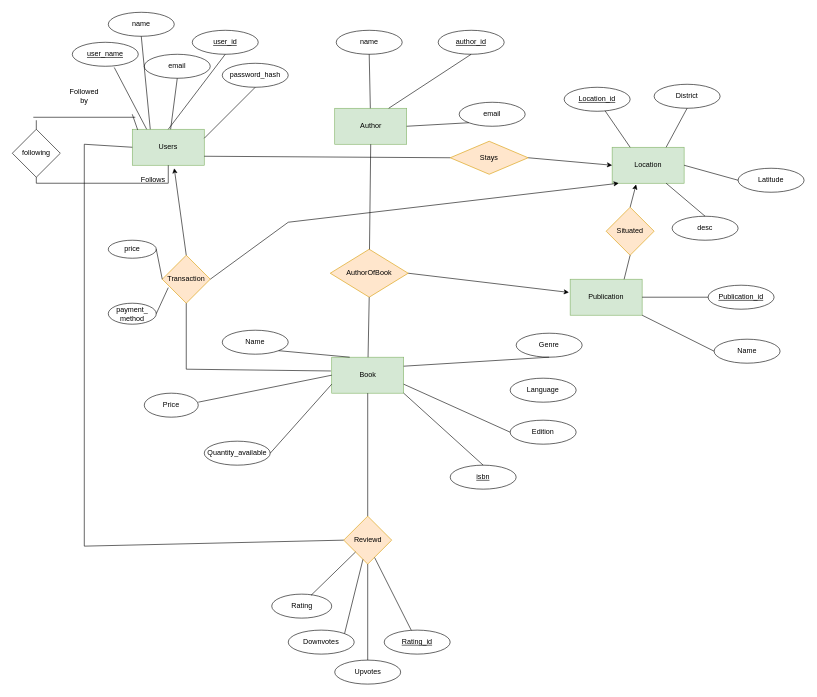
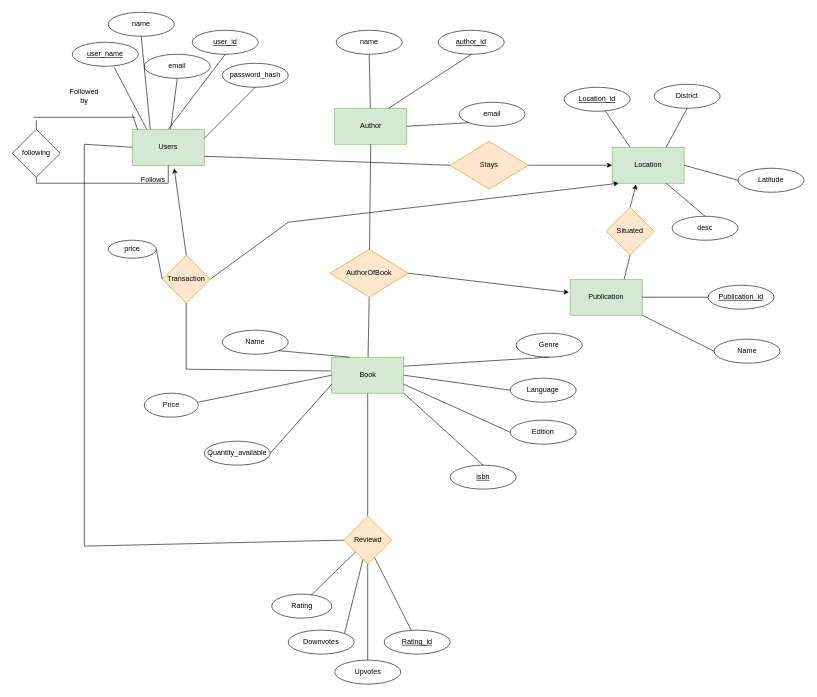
(489, 158) -> (489, 165)
(162, 301) -> none
(132, 314) -> none
none -> (457, 383)
